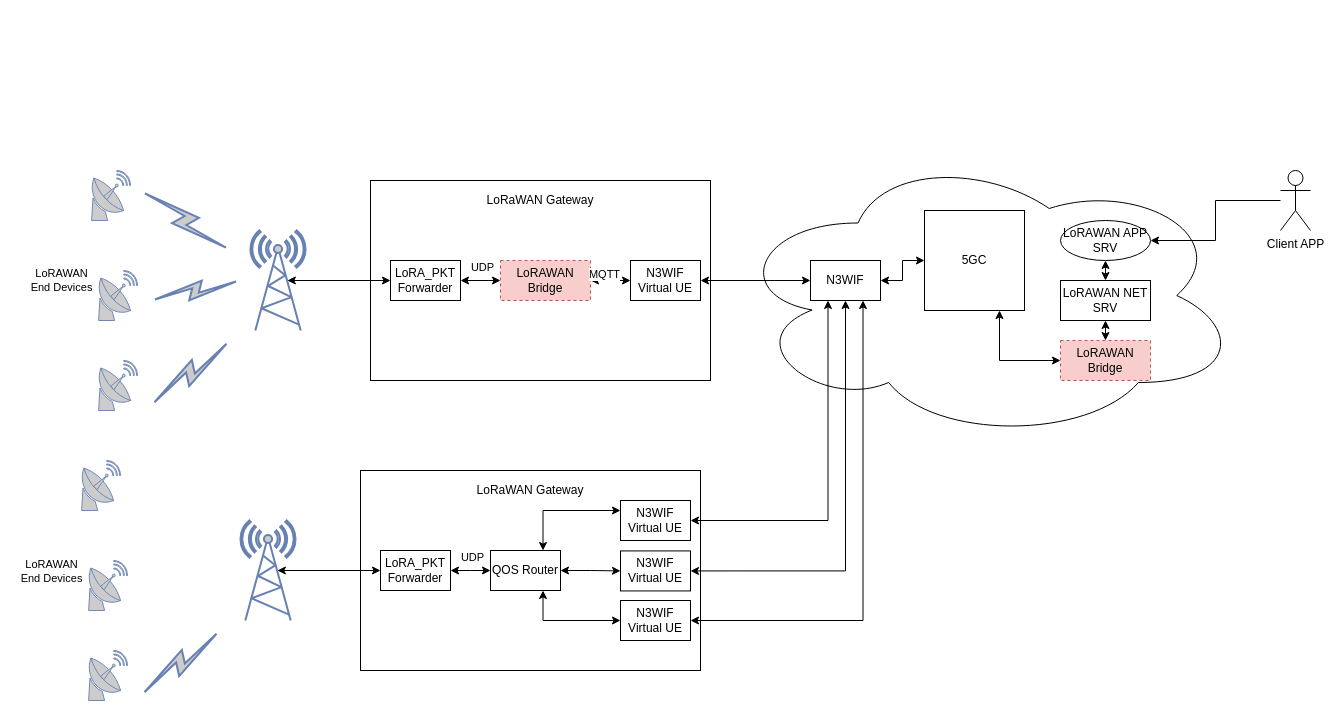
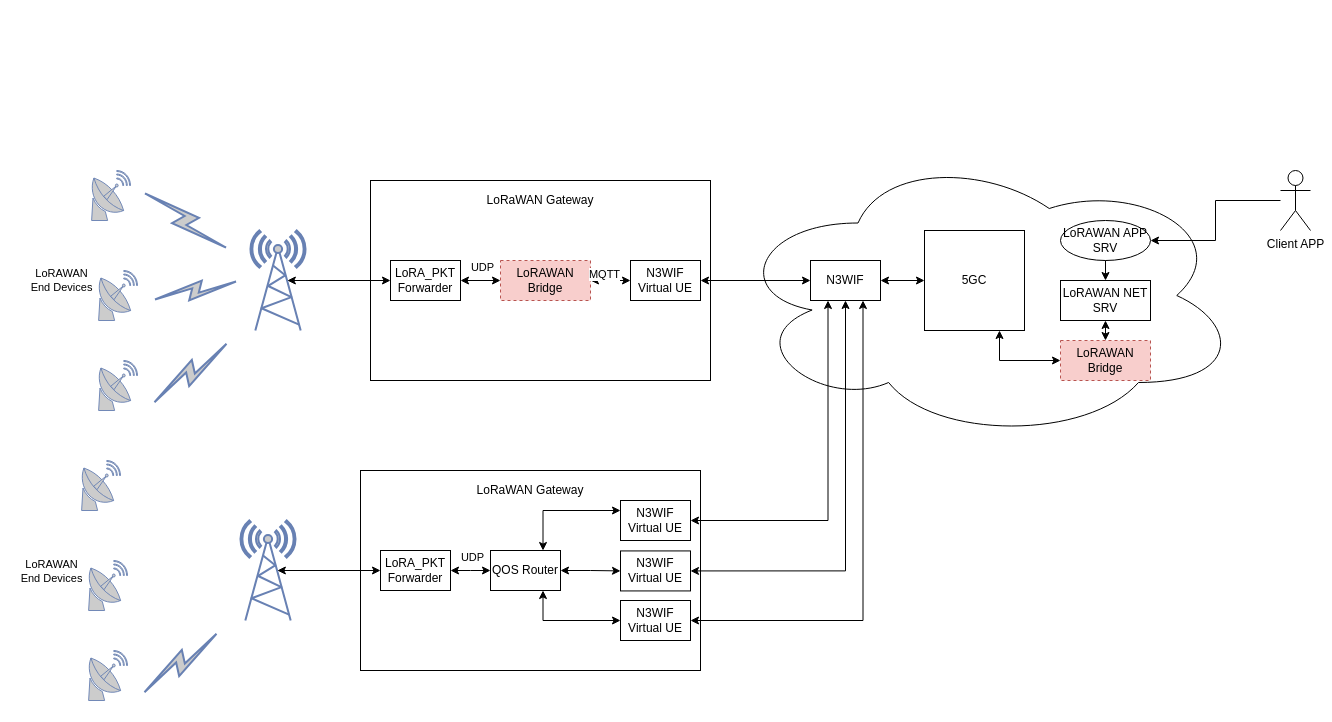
(975, 261) -> (975, 281)
(1106, 269) -> (1106, 266)
